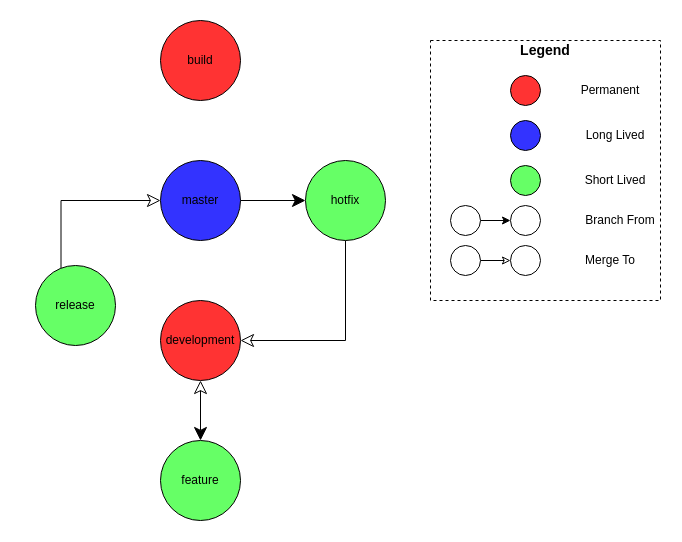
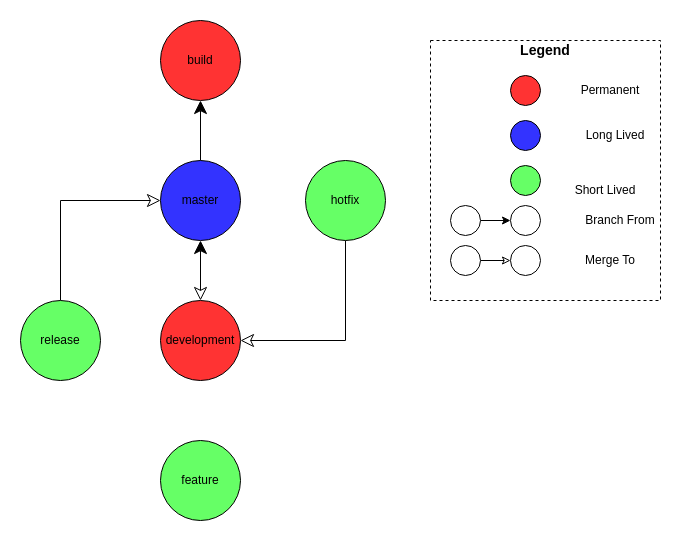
(616, 181) -> (606, 191)
(268, 201) -> (201, 136)
(76, 306) -> (61, 341)
(201, 410) -> (201, 271)
